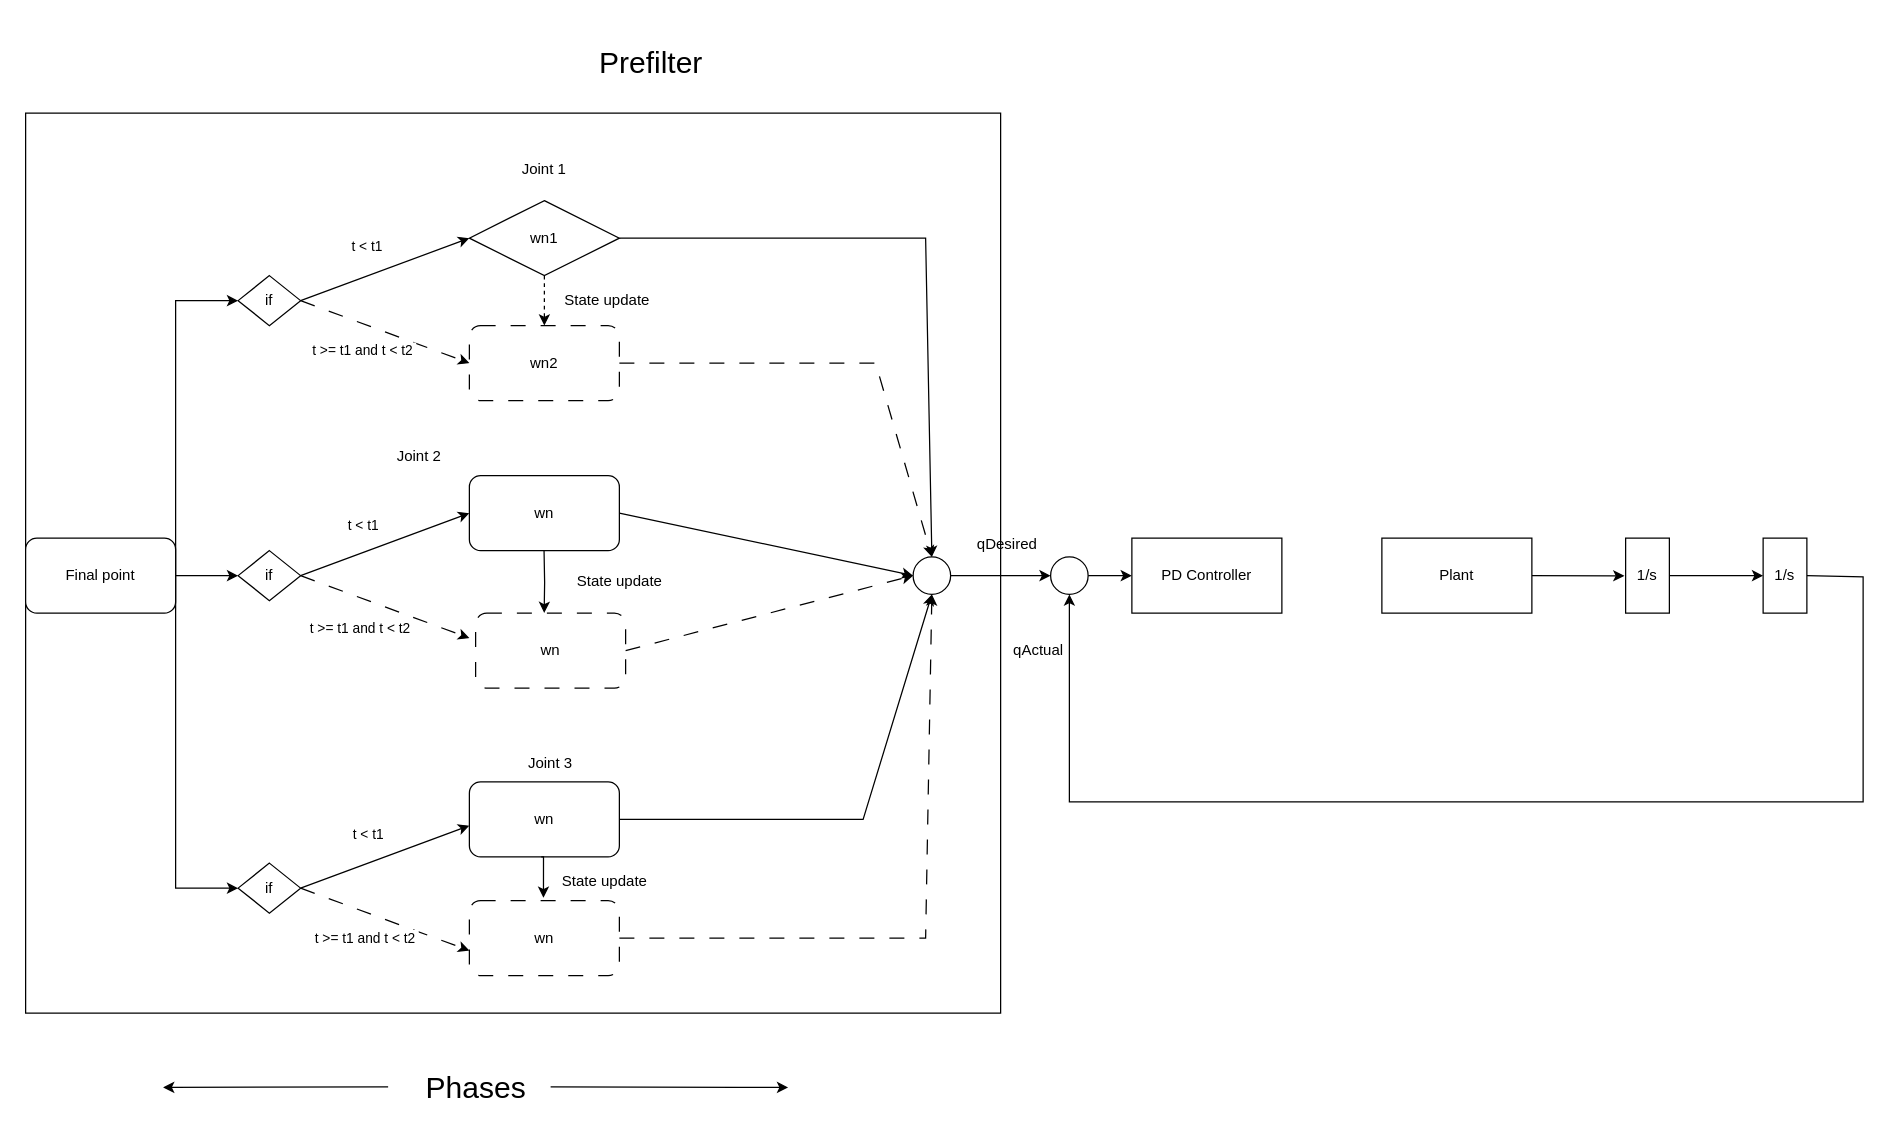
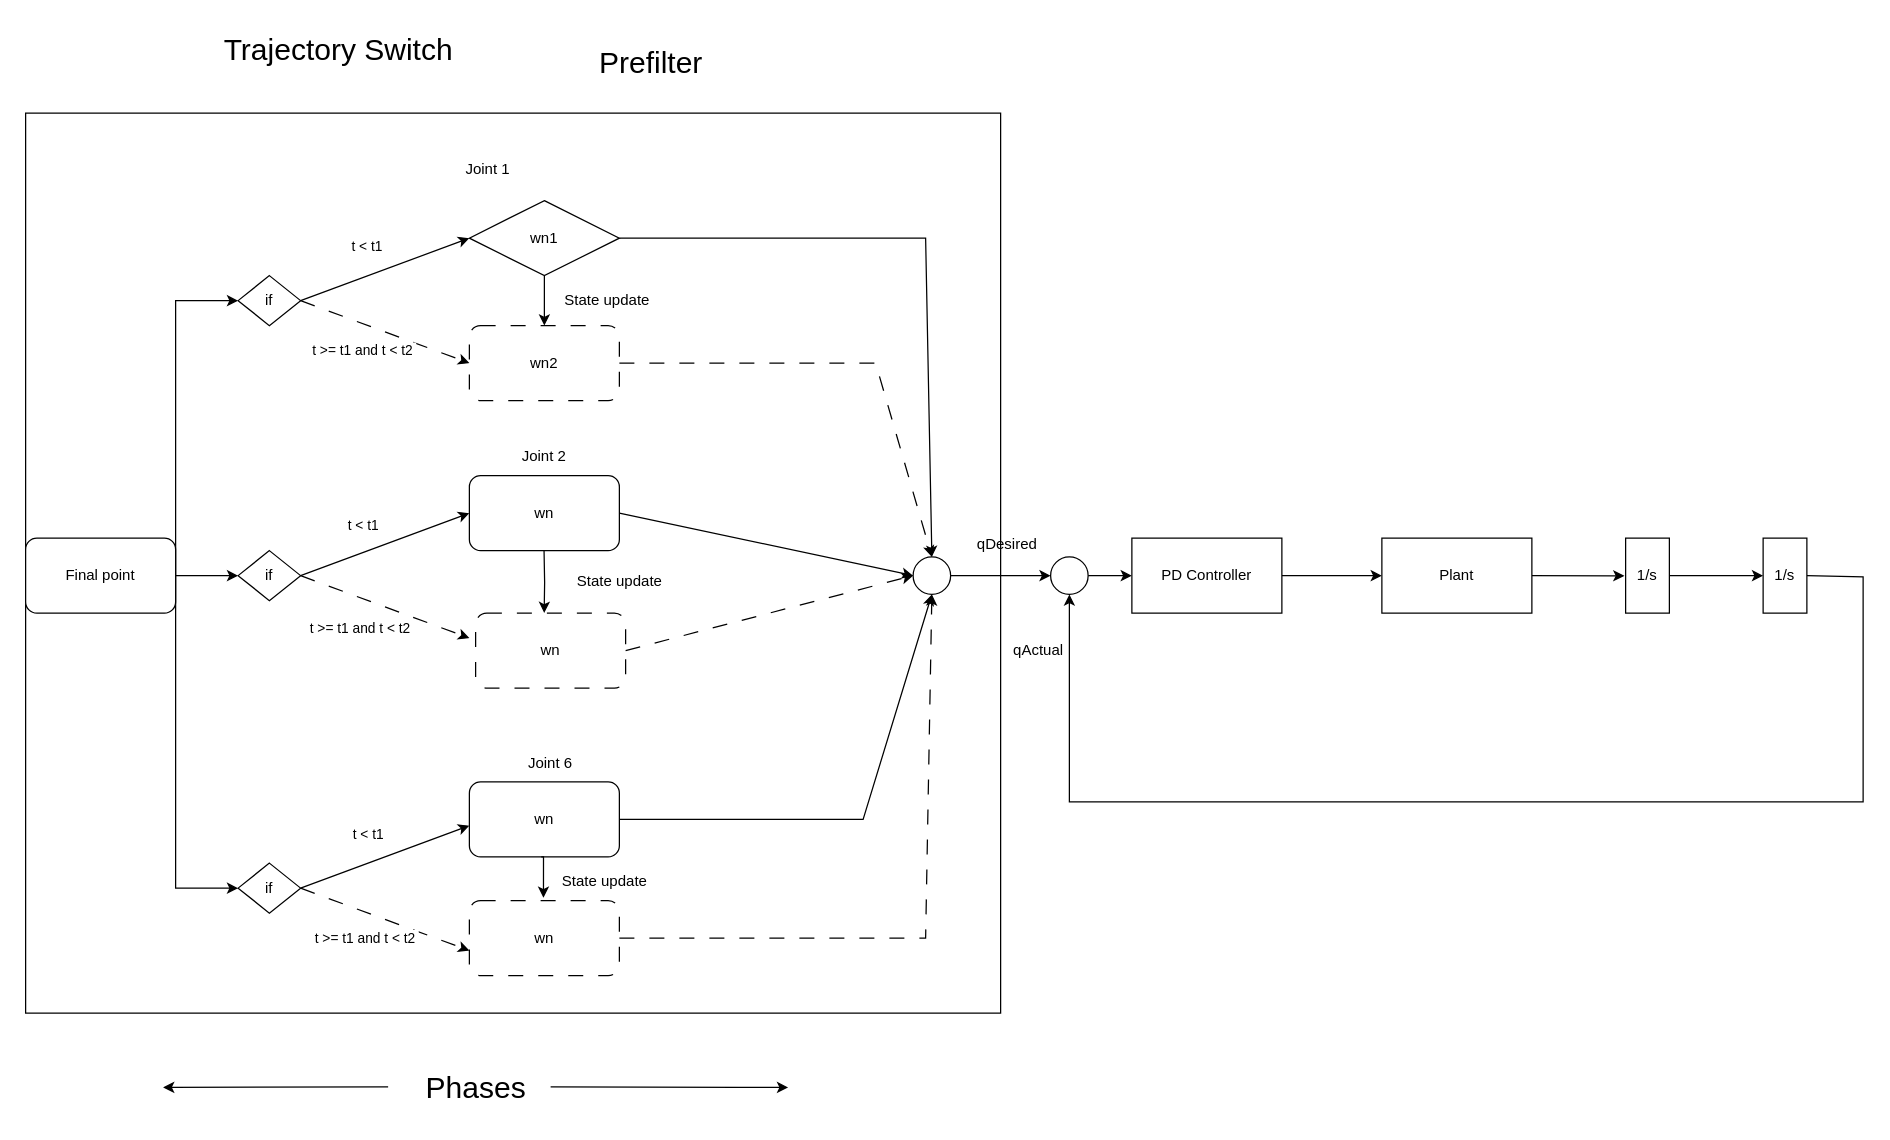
none -> (338, 51)
(544, 169) -> (488, 169)
(544, 296) -> (544, 296)
(419, 457) -> (544, 457)
none -> (1328, 576)
(551, 763) -> (551, 763)
